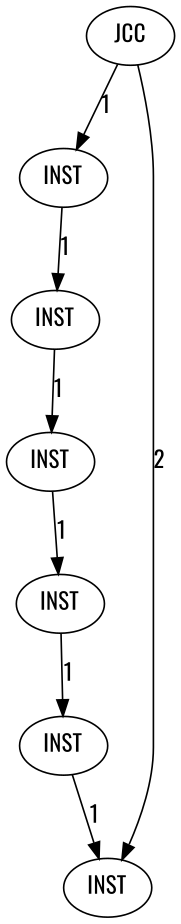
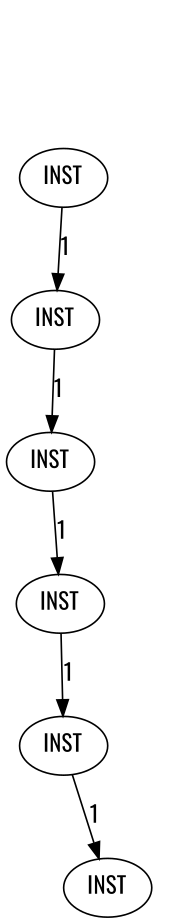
(131, 36) -> none
